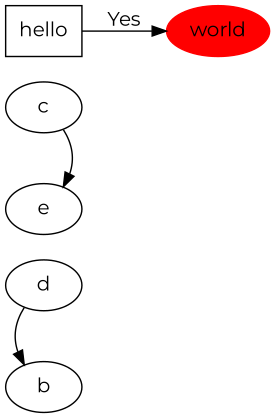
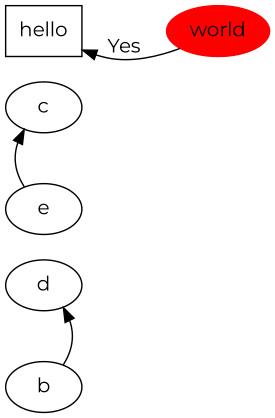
(117, 31) -> (138, 59)
(72, 151) -> (16, 165)
(16, 329) -> (72, 343)
